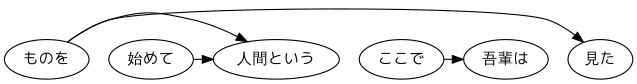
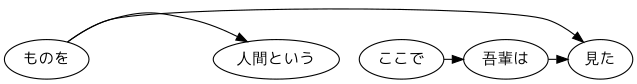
(151, 59) -> none
none -> (552, 59)
